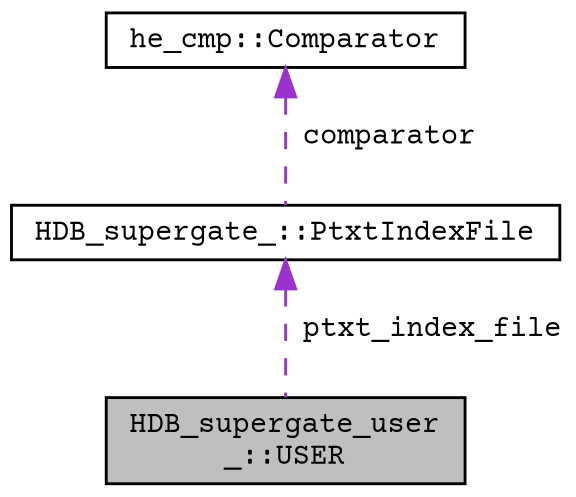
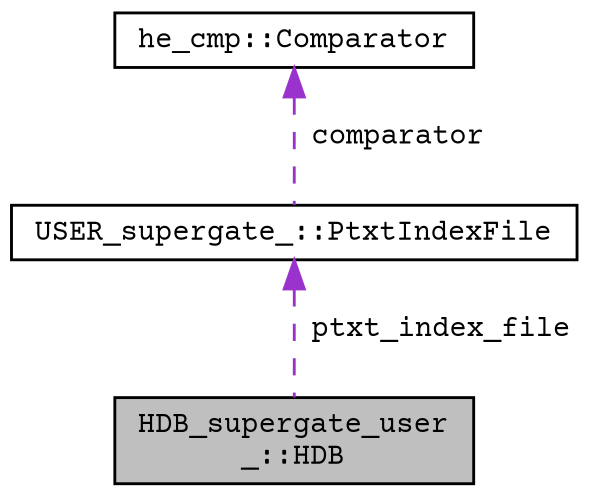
(286, 233) -> (294, 233)
(286, 441) -> (294, 441)
